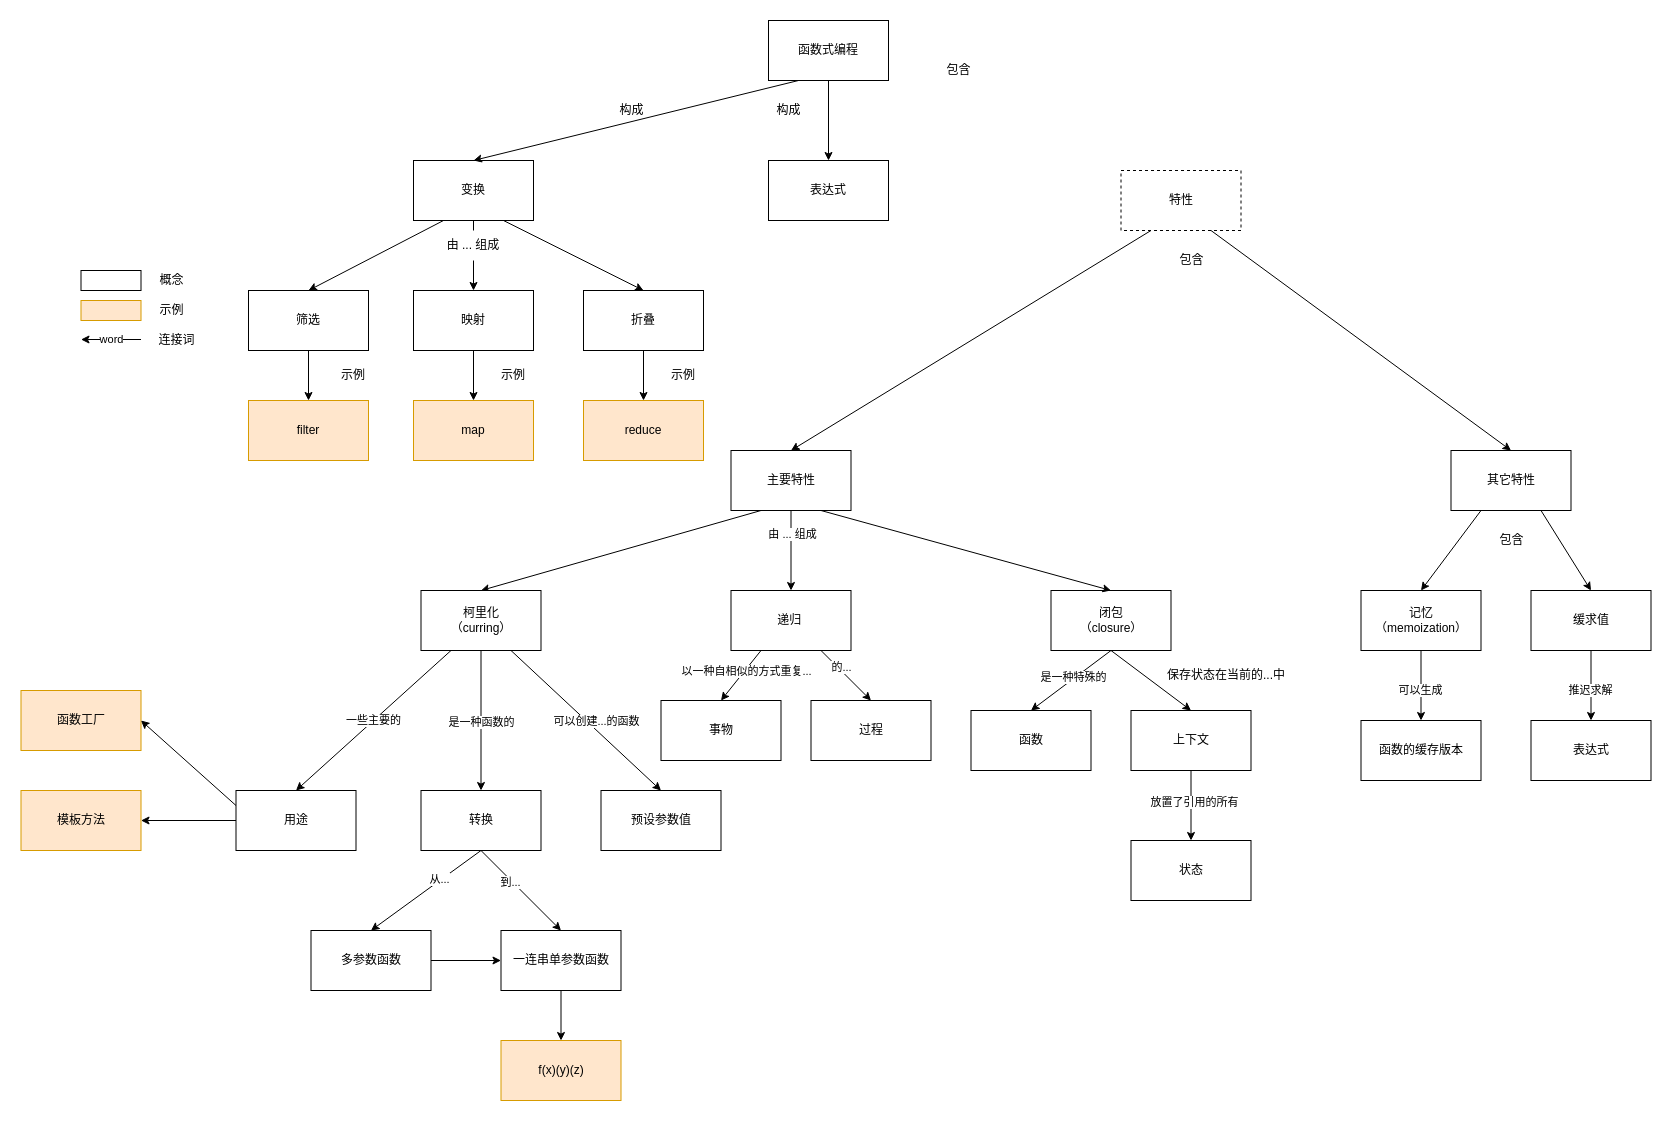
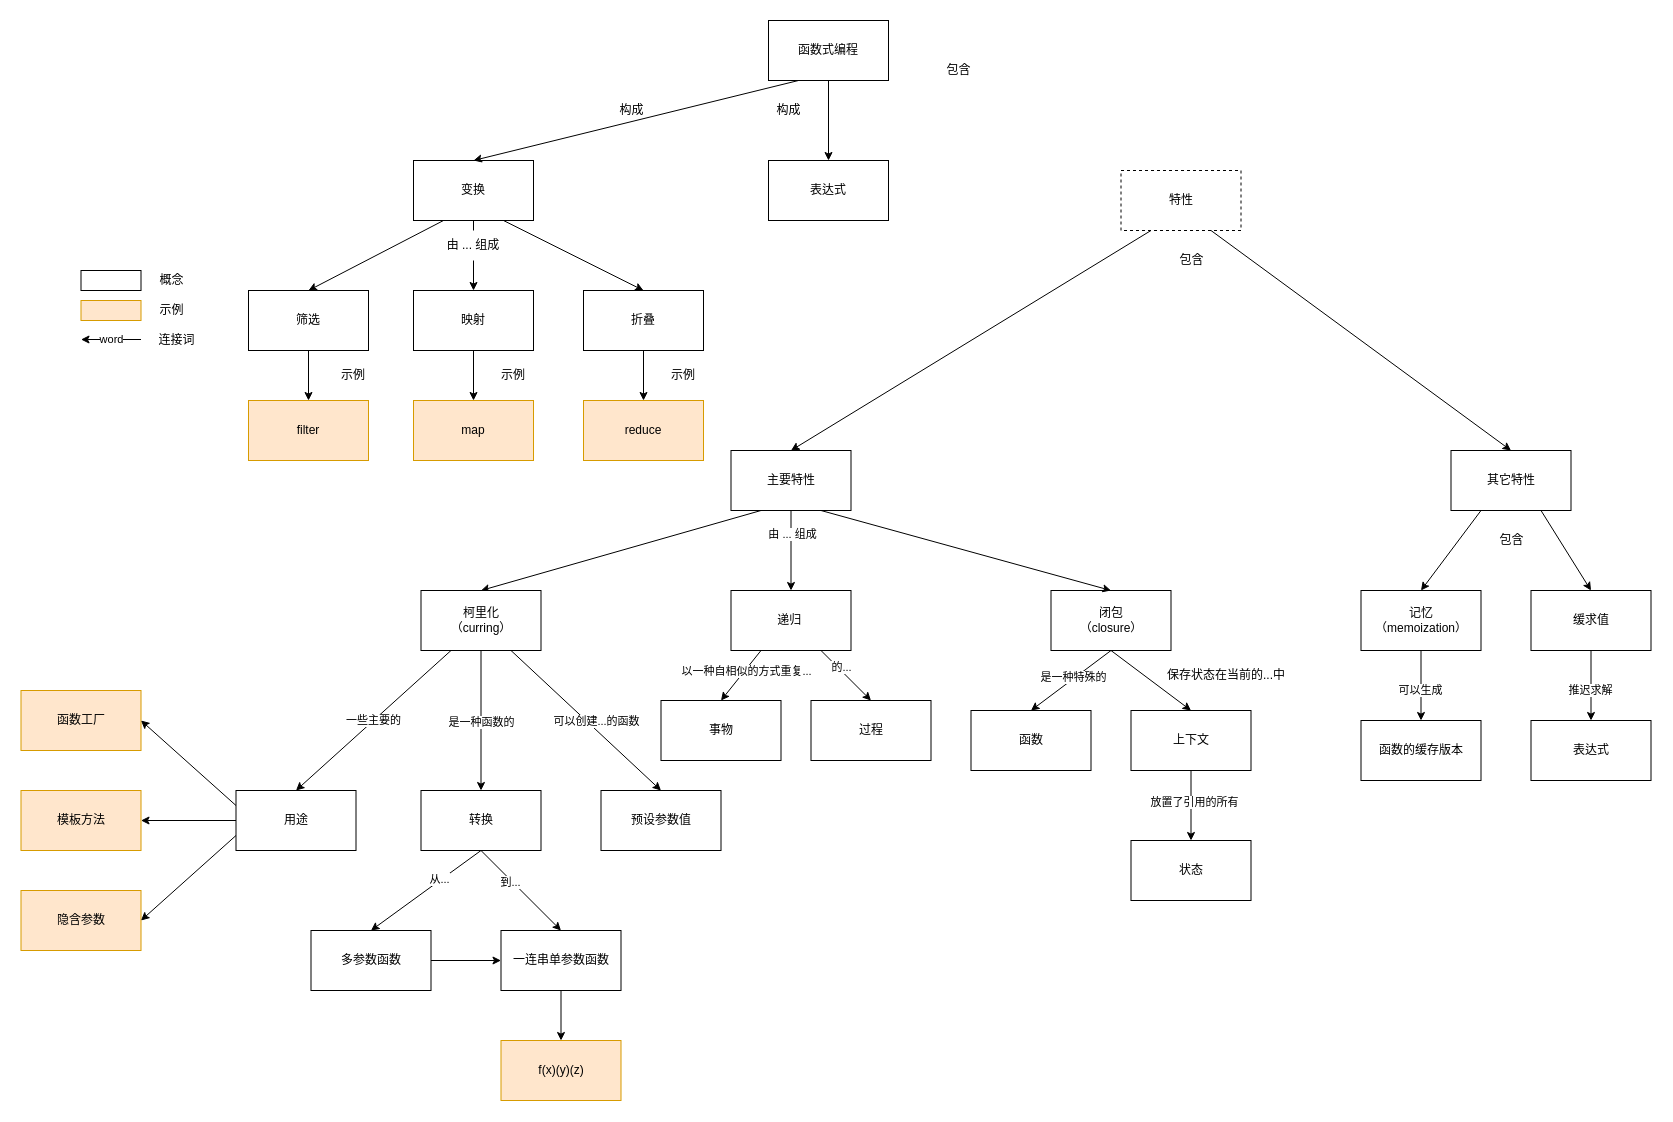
none -> (191, 876)
none -> (81, 921)
